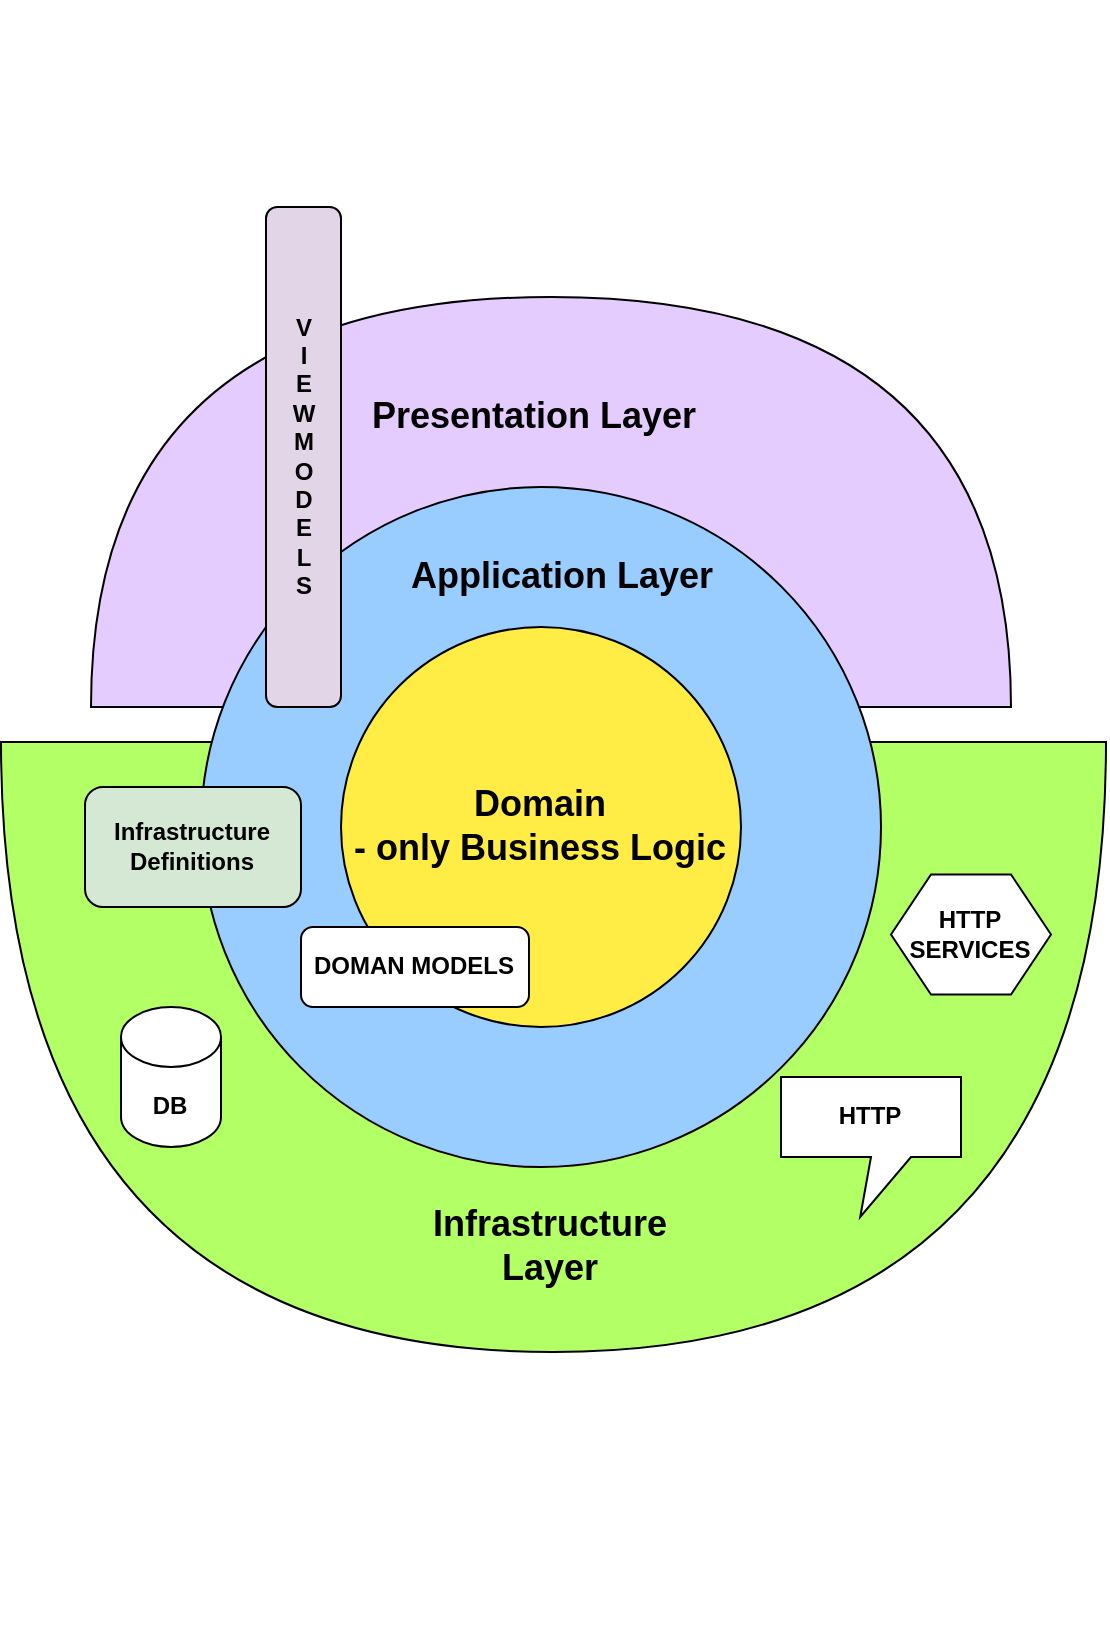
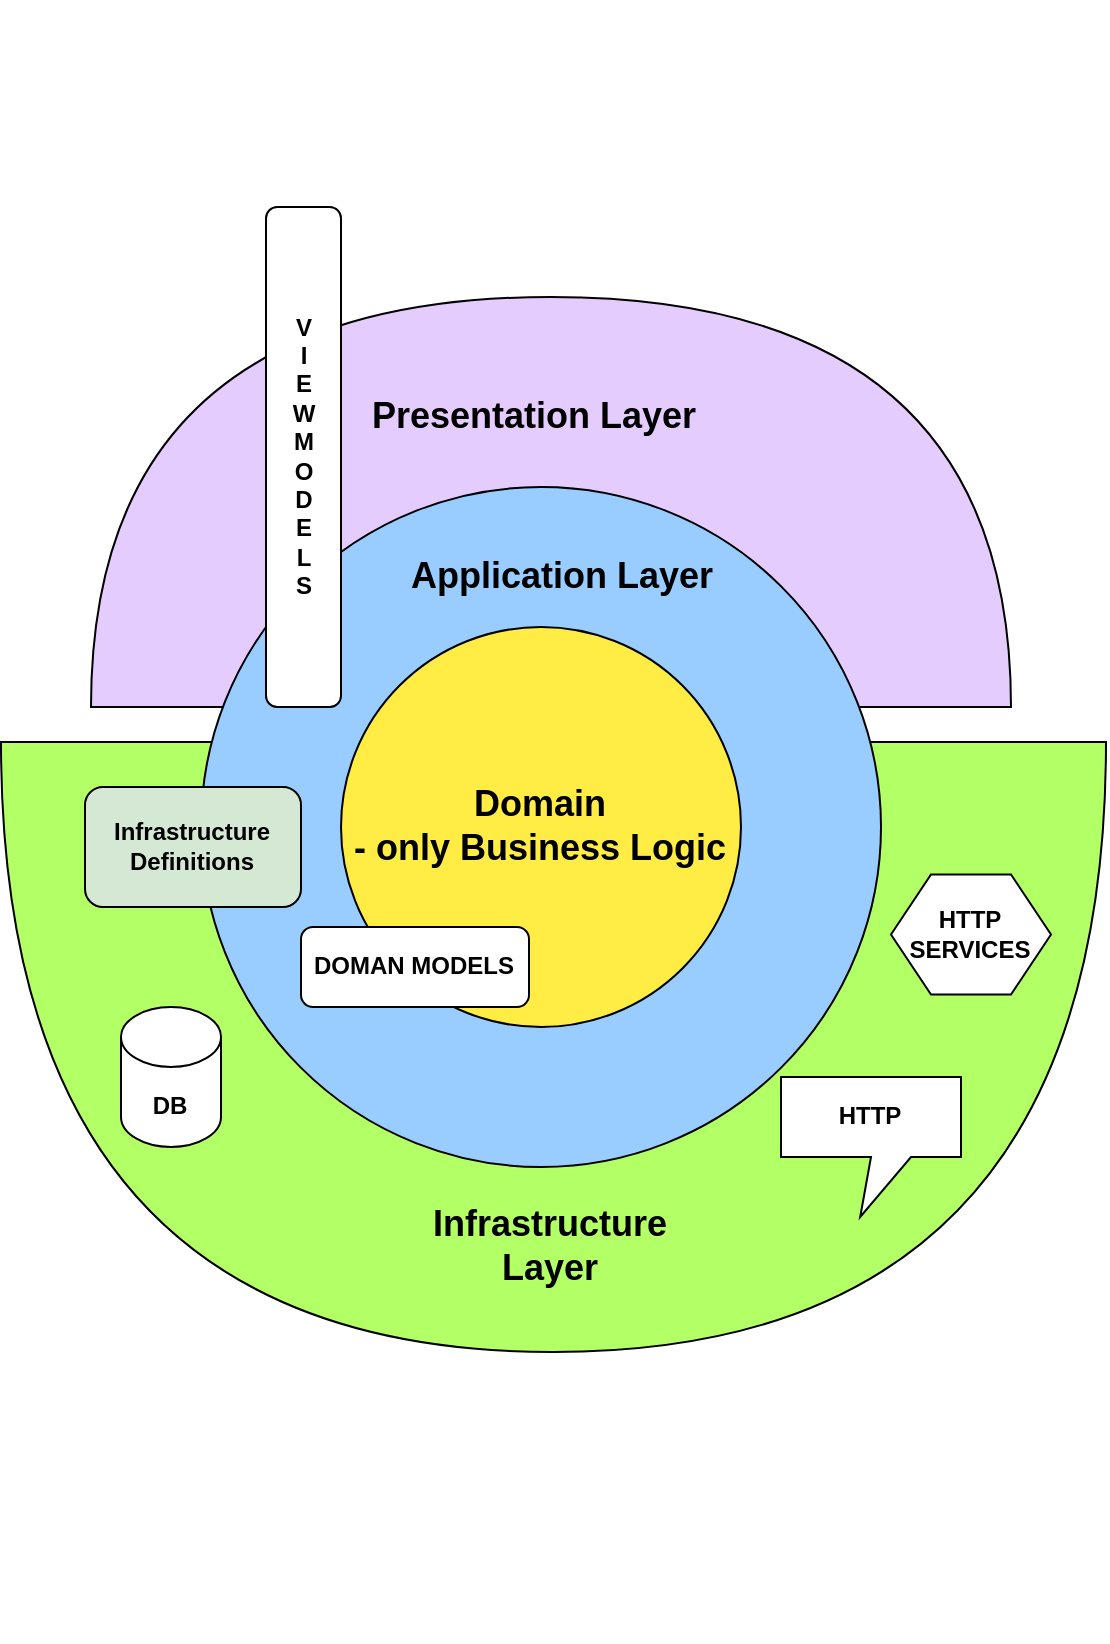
(304, 457) -> (304, 457)
